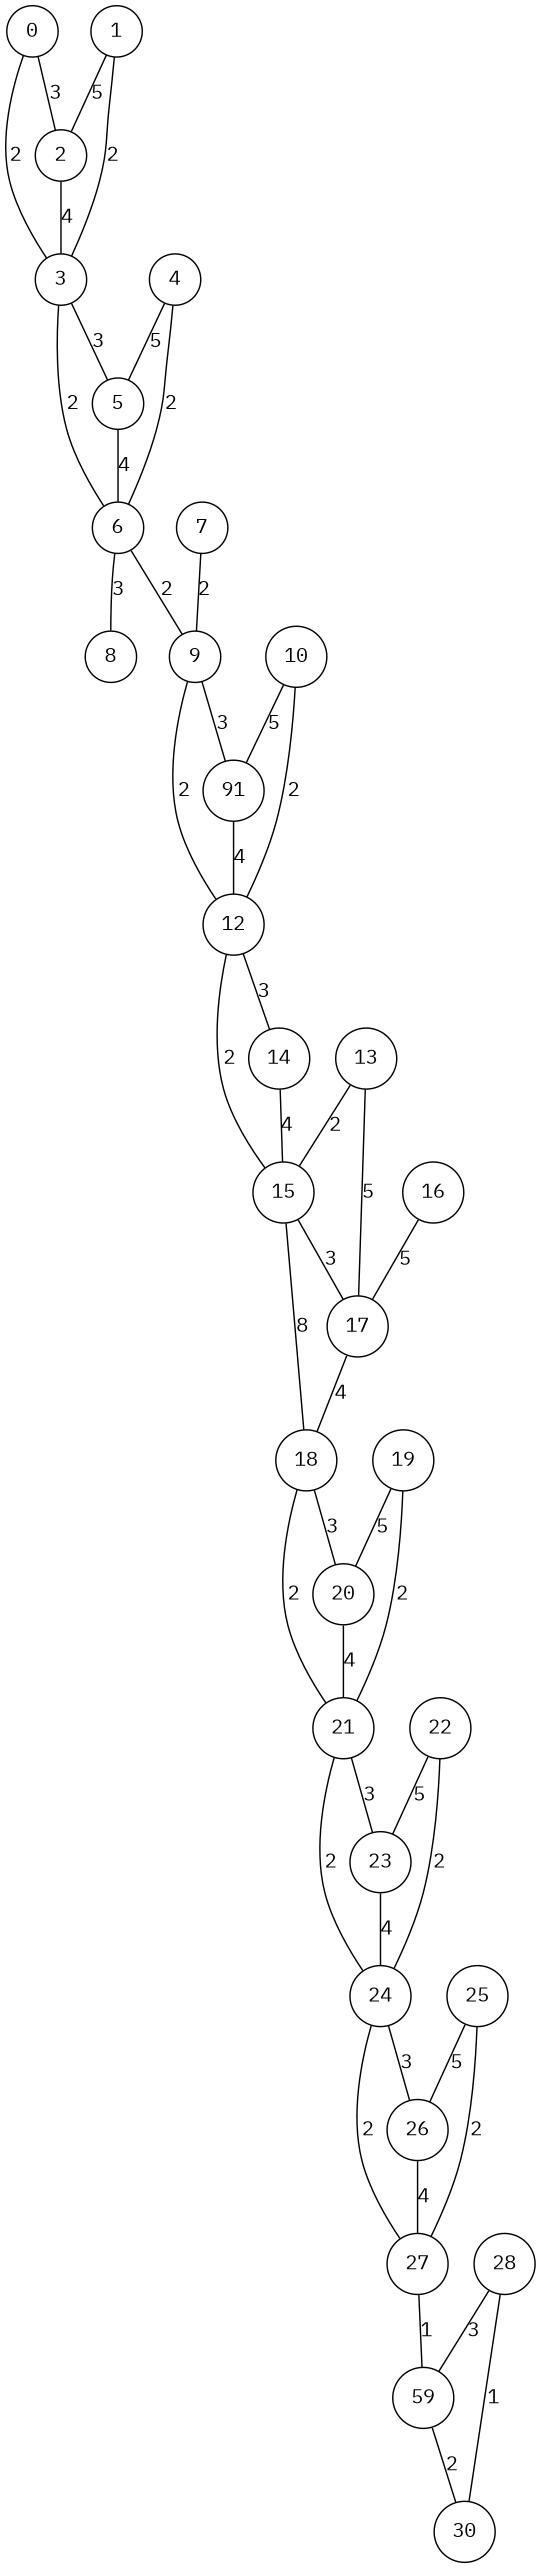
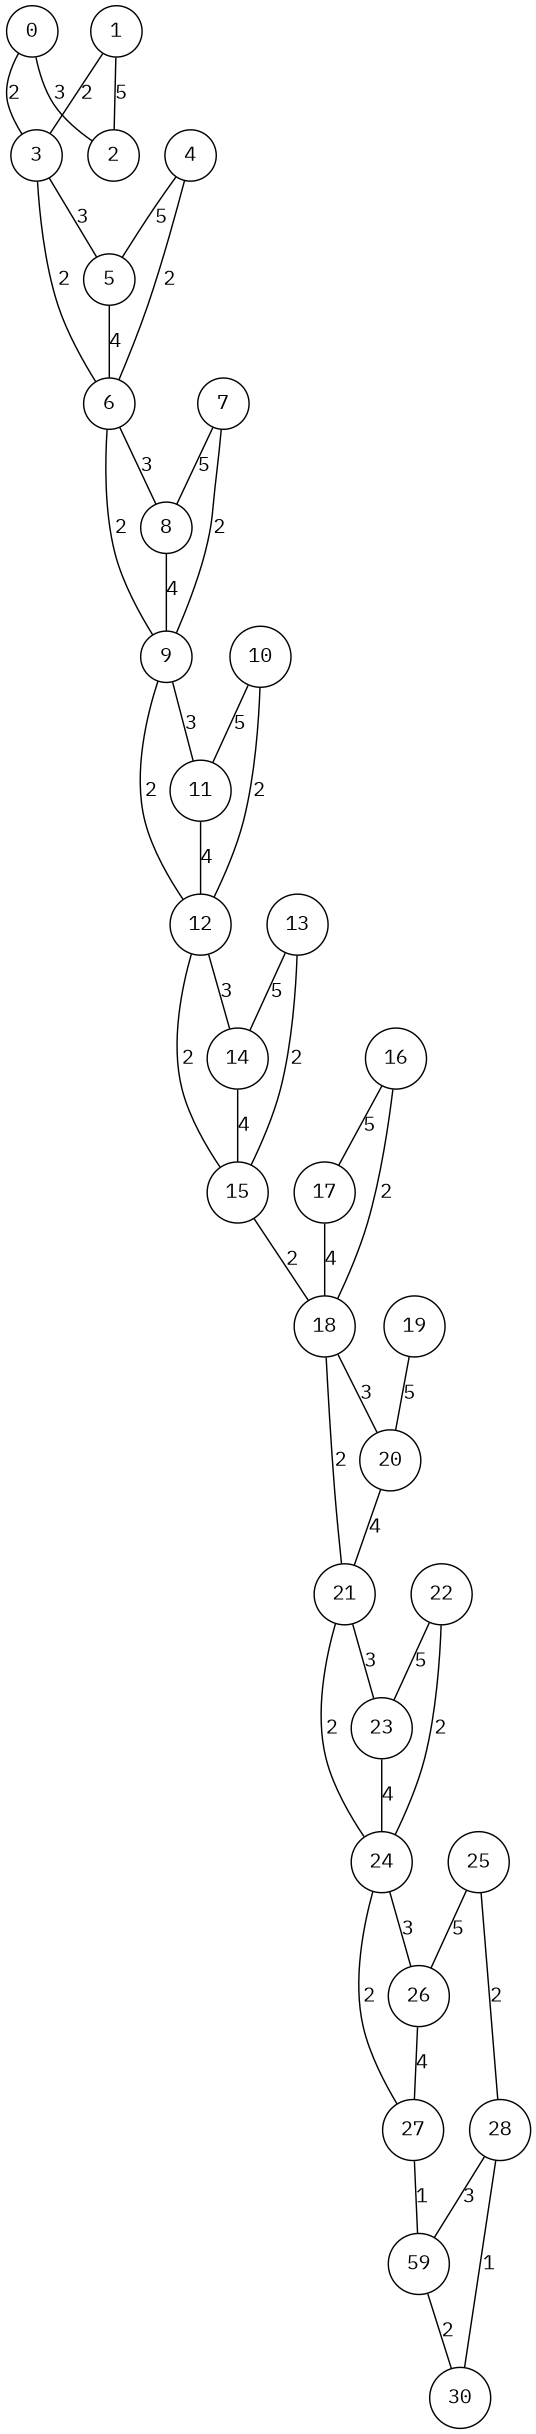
(61, 218) -> none
none -> (195, 466)
none -> (166, 592)
(234, 791) -> (201, 791)
(362, 1192) -> (268, 992)
none -> (374, 1196)
(321, 1259) -> none
(303, 1326) -> (293, 1259)
(392, 1599) -> none
(466, 2134) -> (489, 1996)
